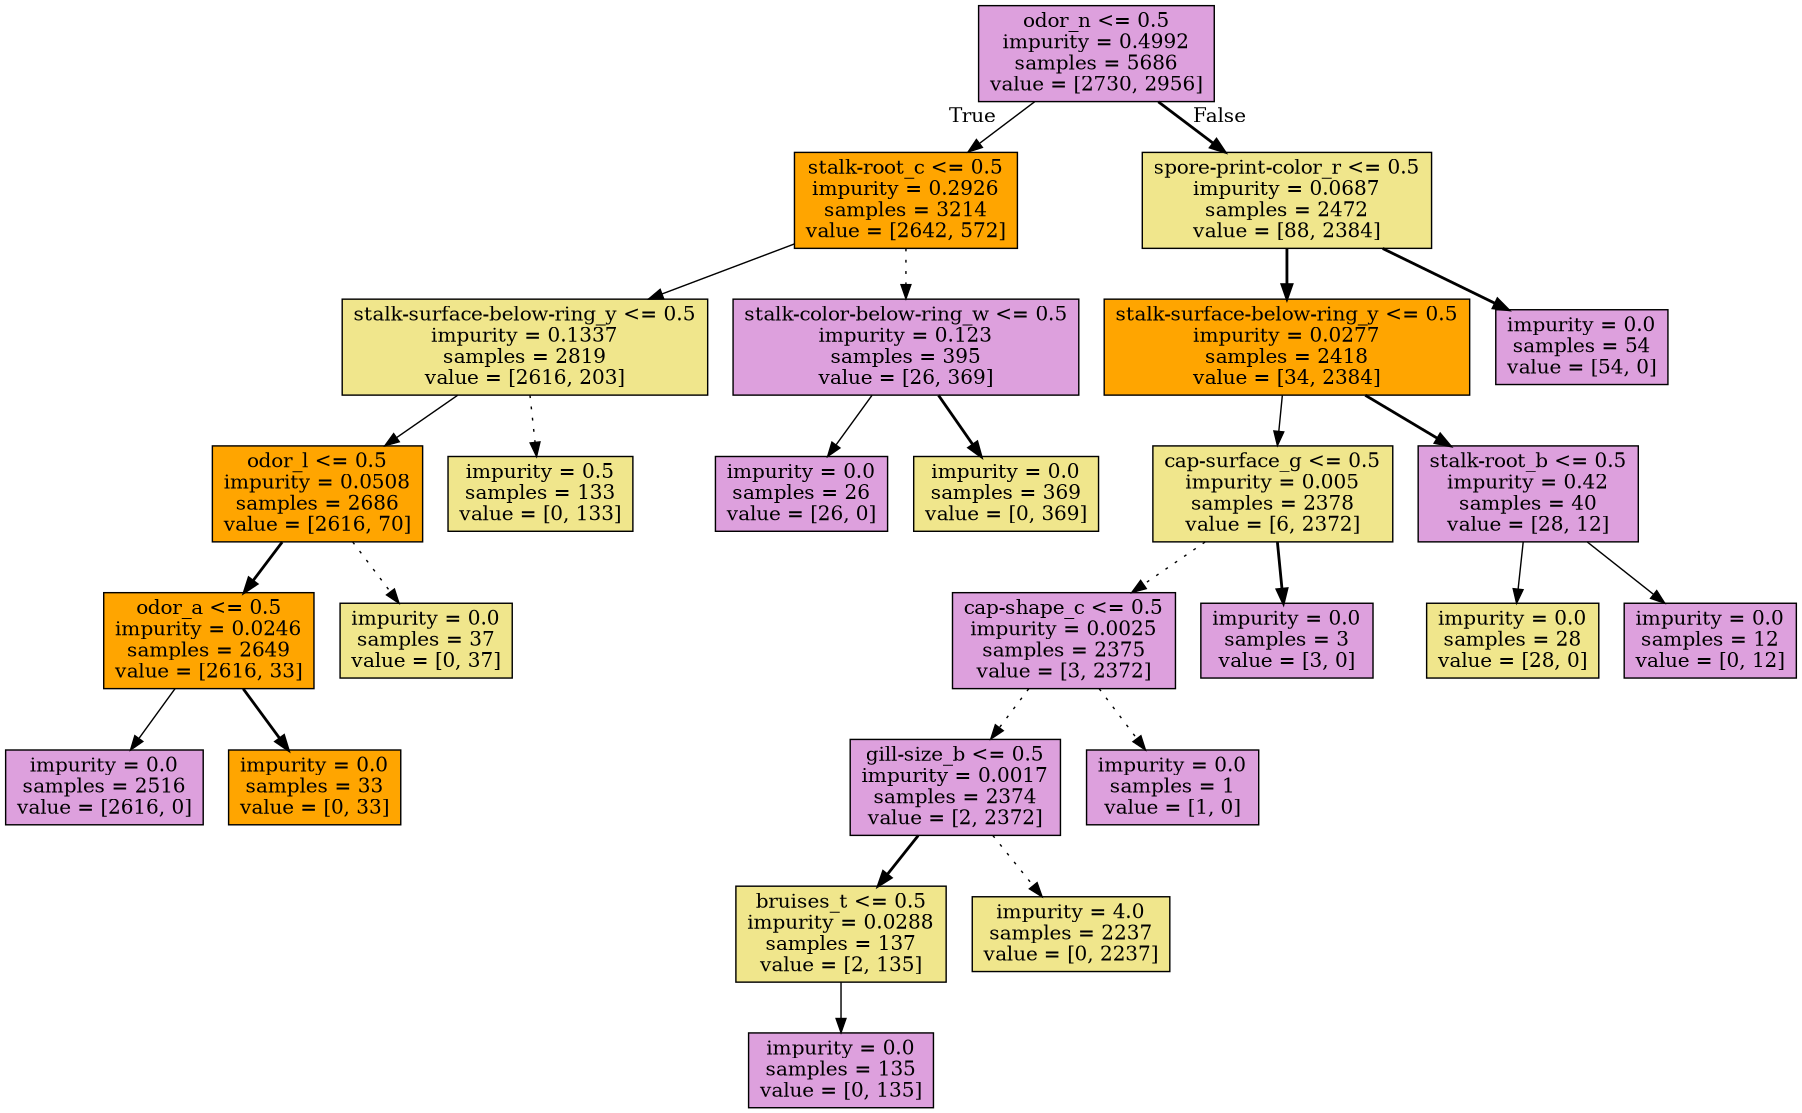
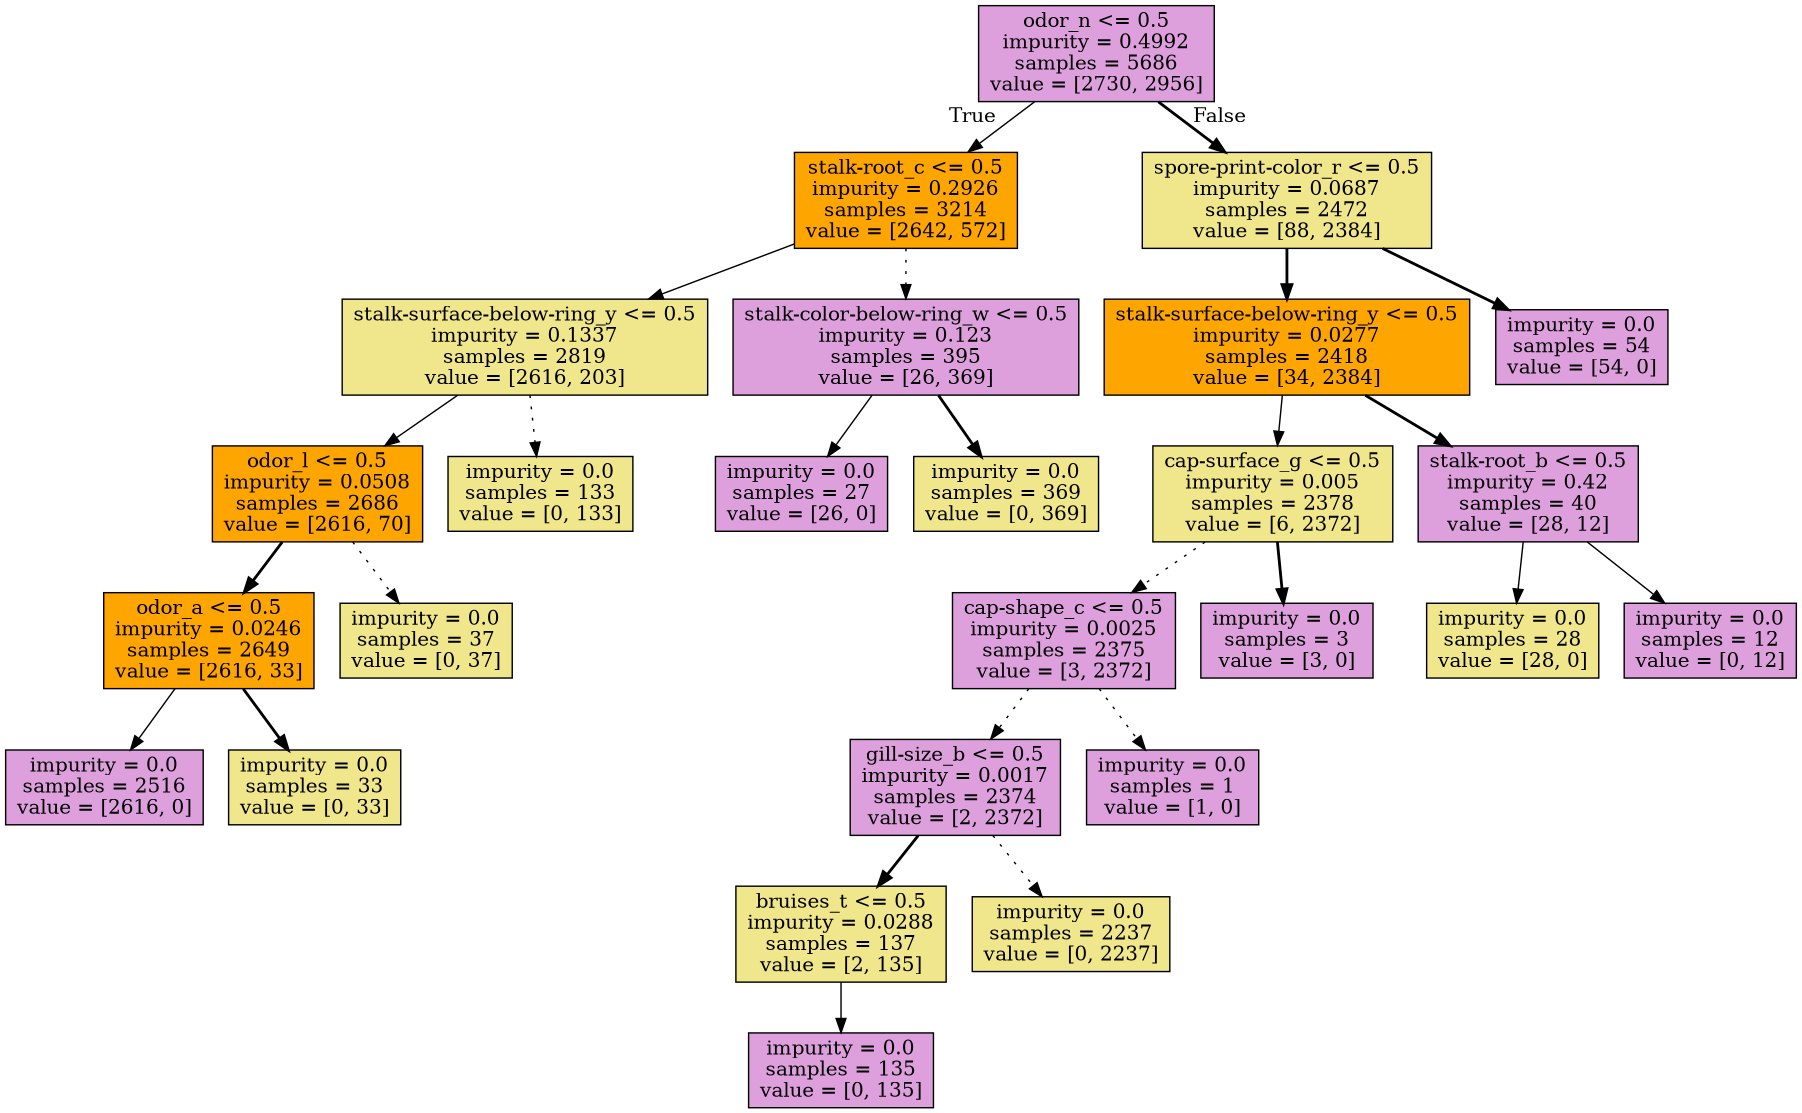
(540, 494) -> (540, 494)
(802, 494) -> (802, 494)
(315, 787) -> (315, 787)
(1071, 934) -> (1071, 934)
